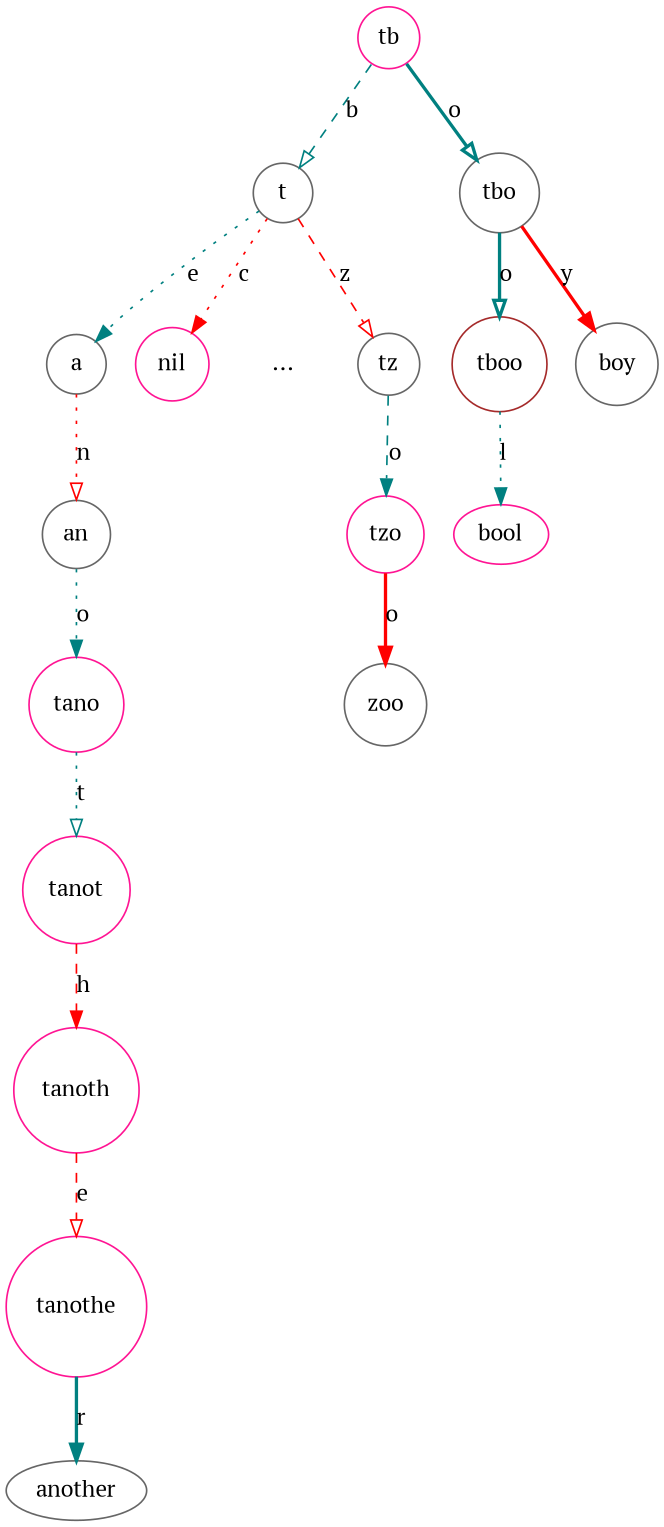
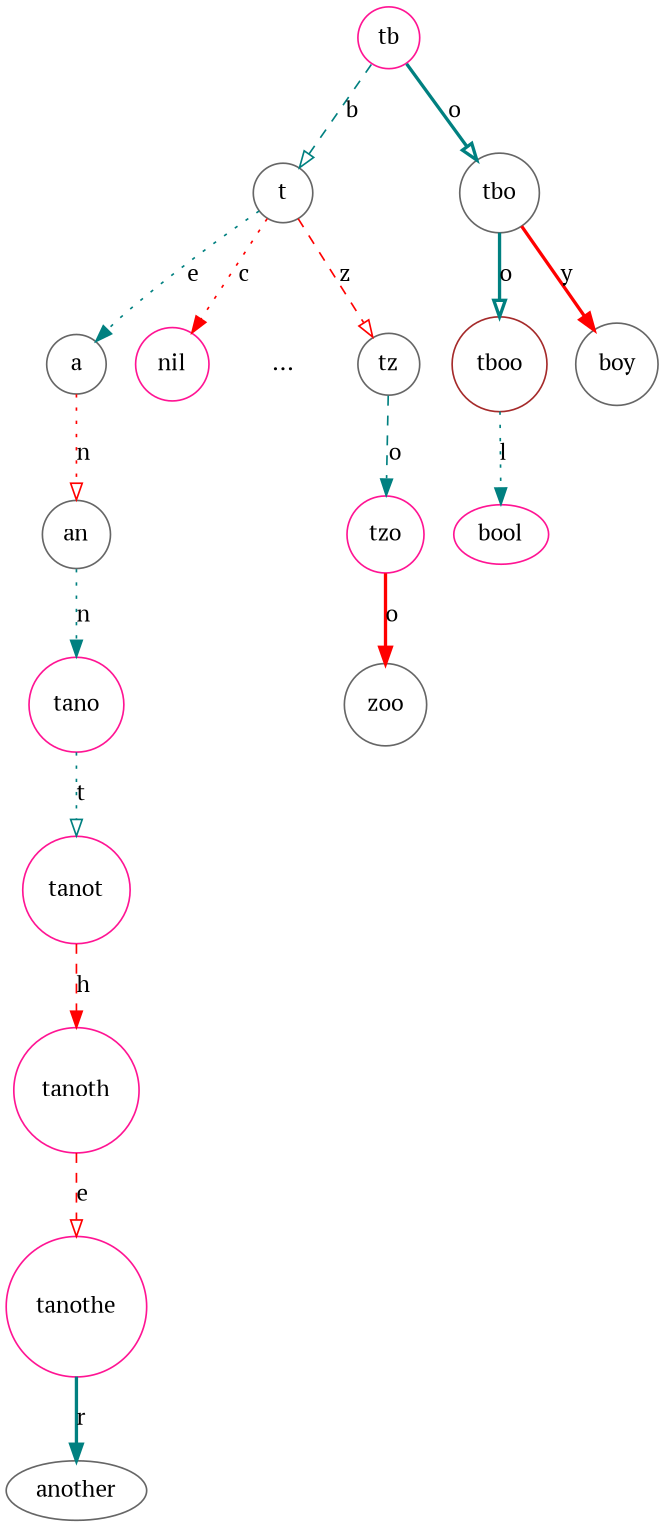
(83, 615) -> (84, 615)
